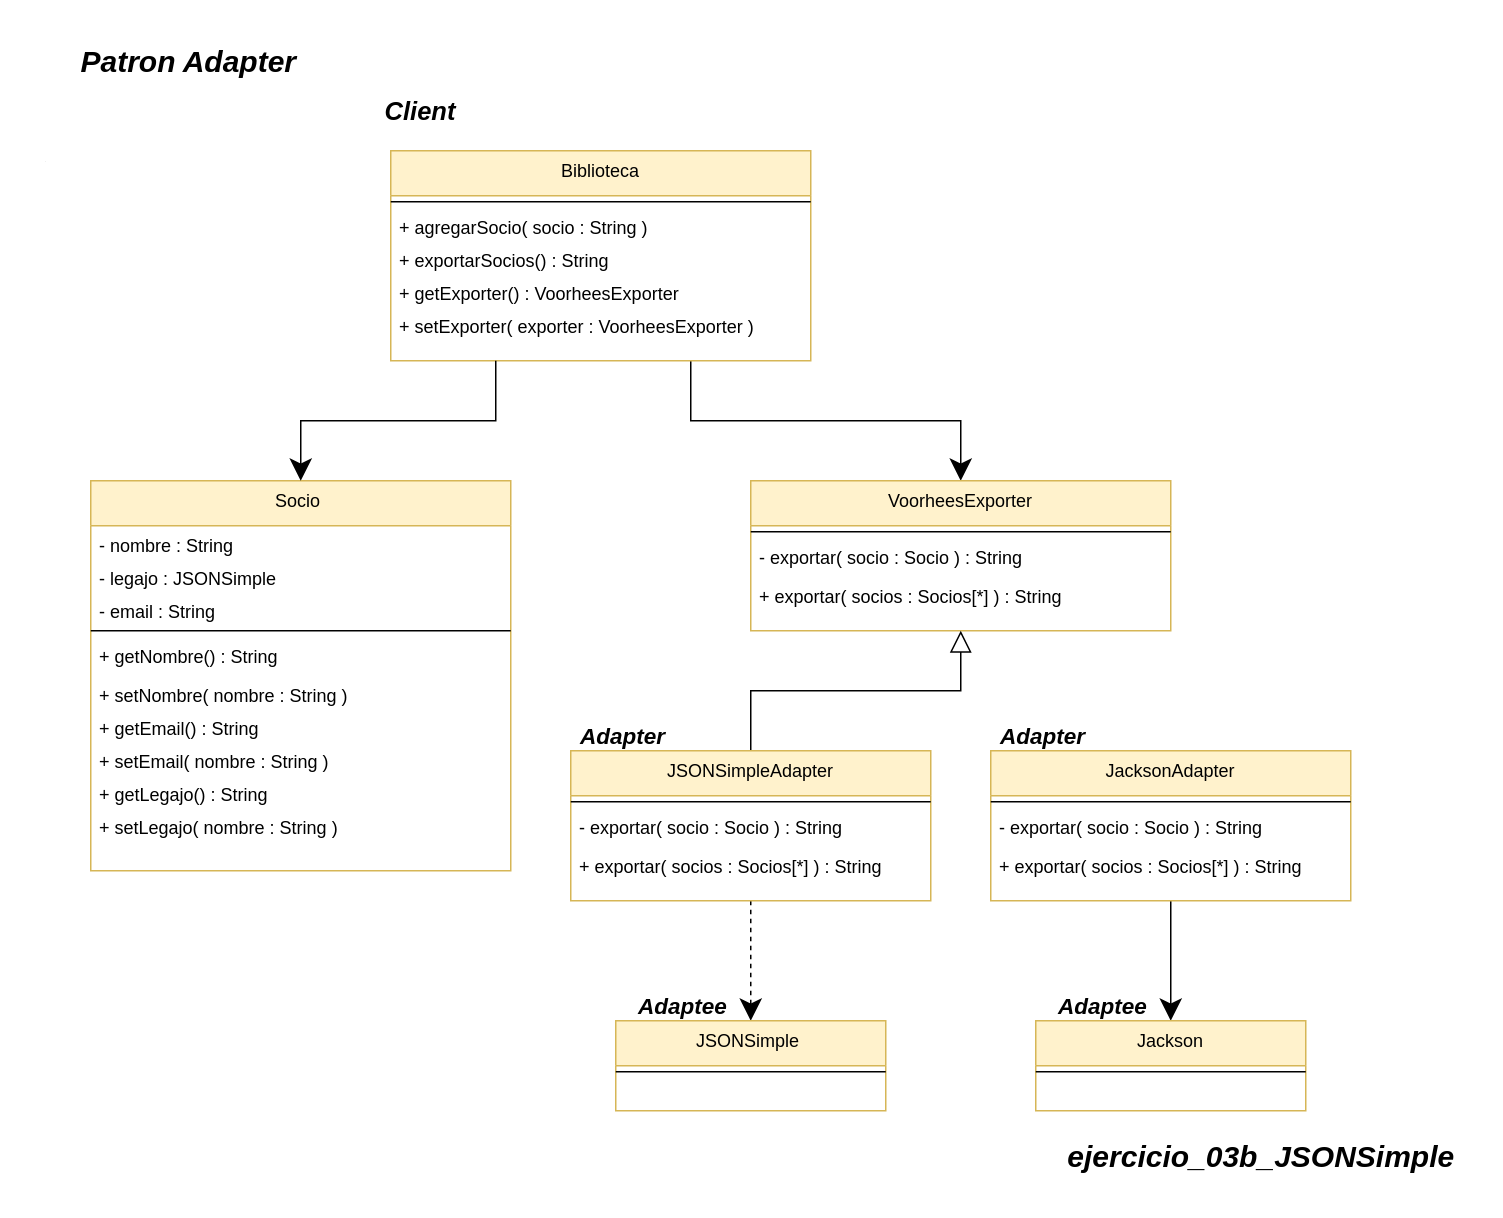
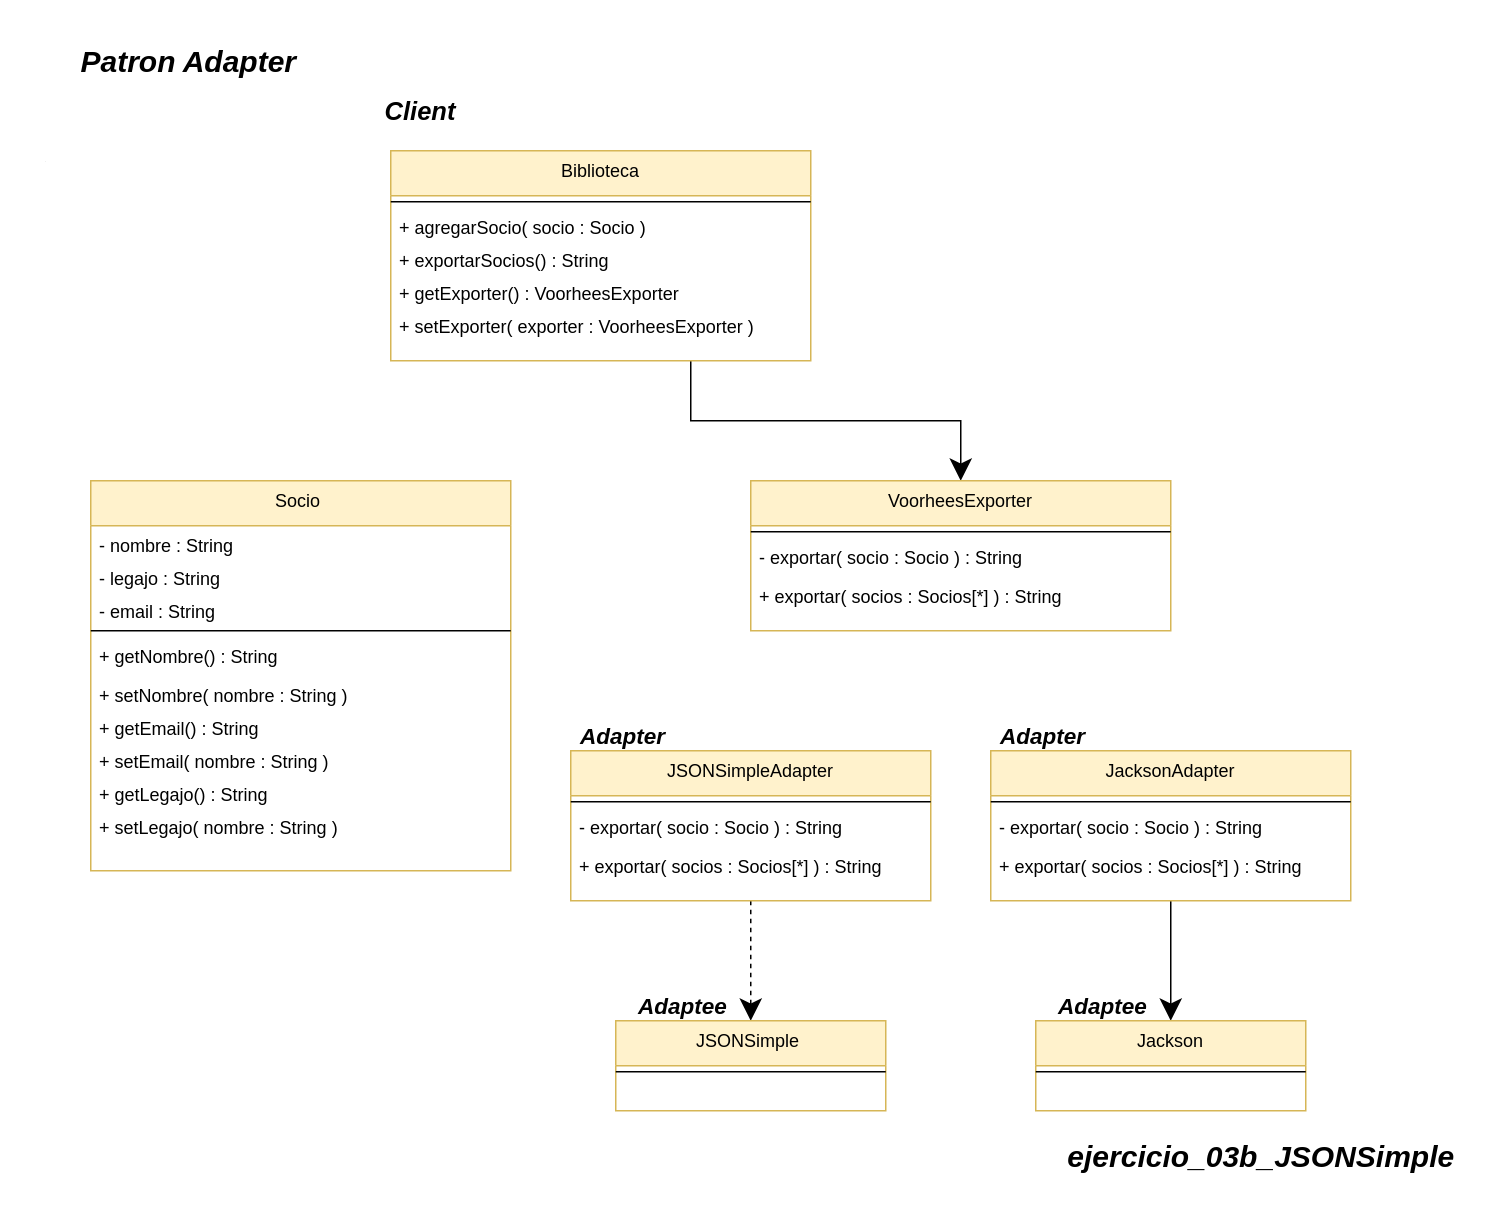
(539, 228) -> (534, 228)
(406, 421) -> none
(188, 579) -> (171, 579)
(845, 691) -> none
